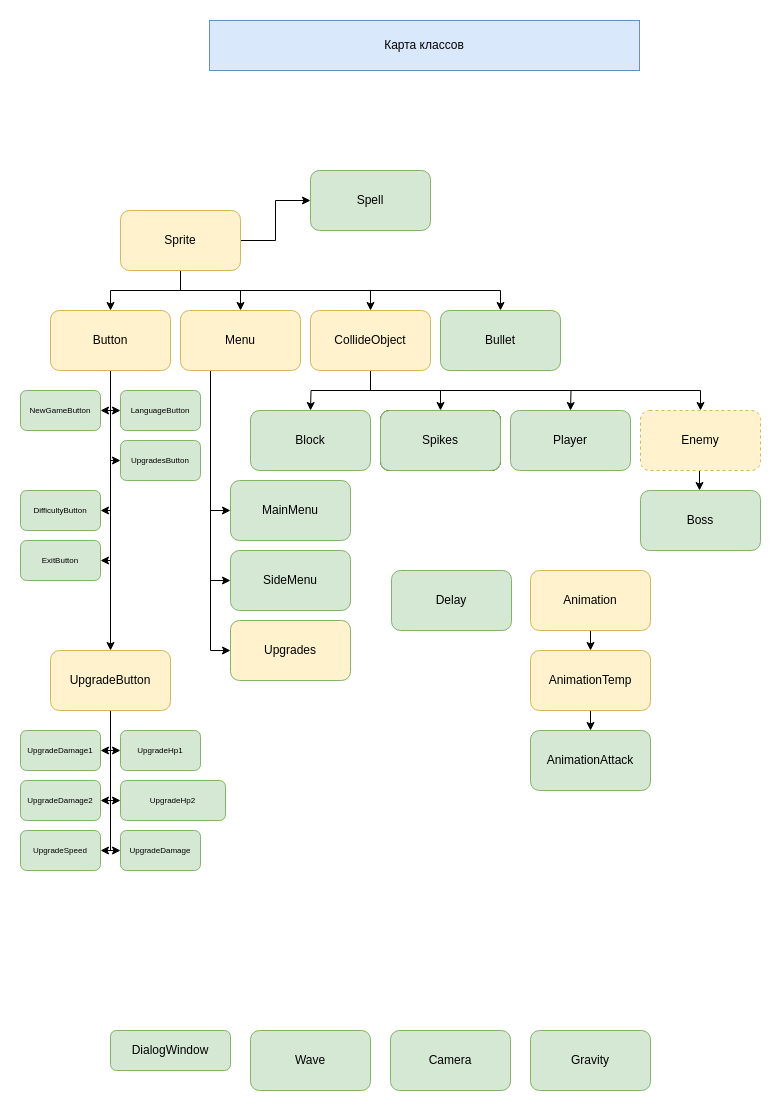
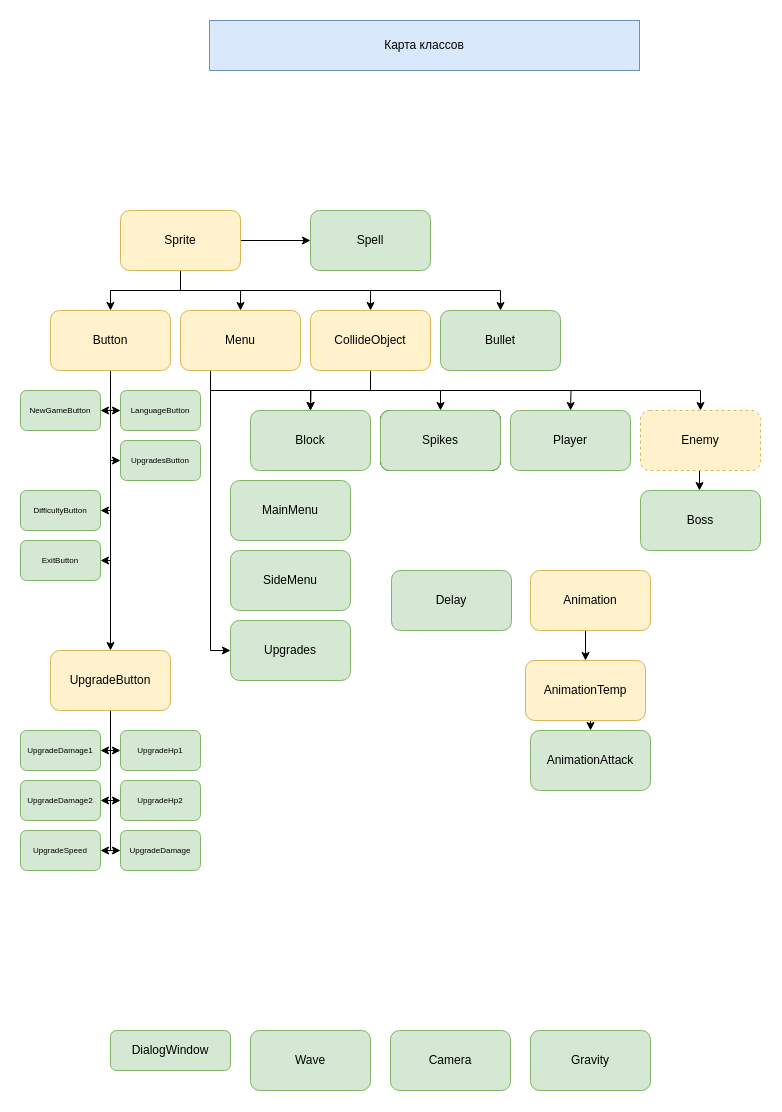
(371, 201) -> (371, 241)
(218, 511) -> (260, 391)
(218, 581) -> none
(291, 651) -> (291, 651)
(591, 681) -> (586, 691)
(173, 801) -> (161, 801)
